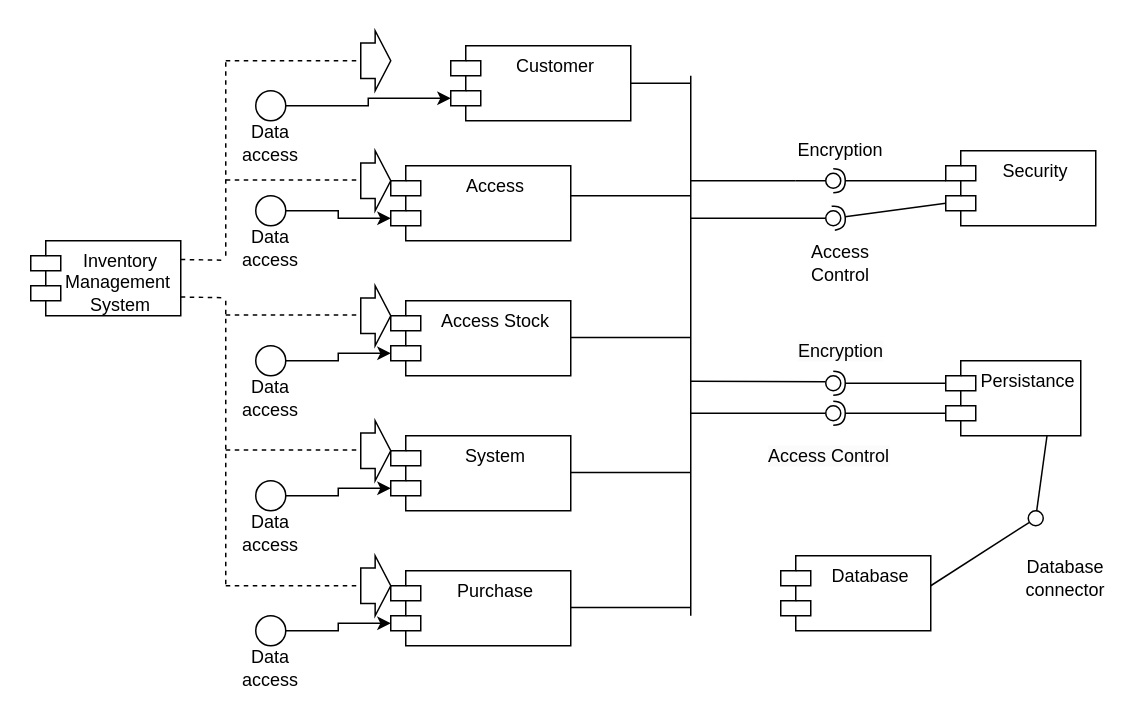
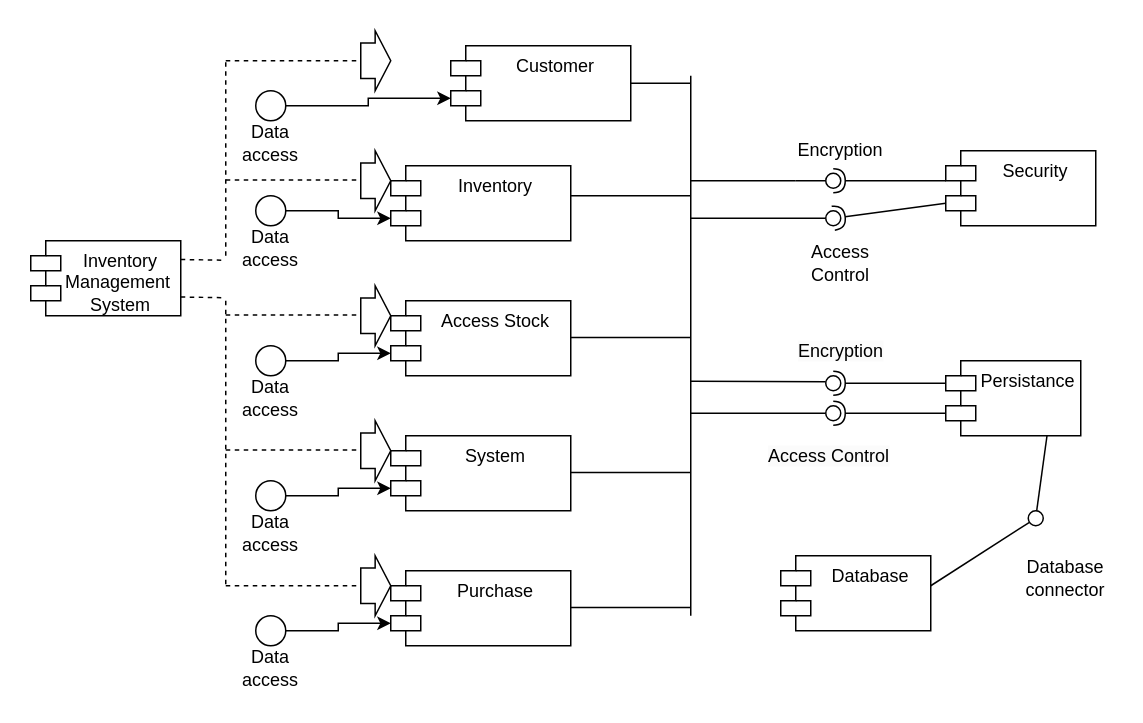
(496, 187) -> (496, 187)
